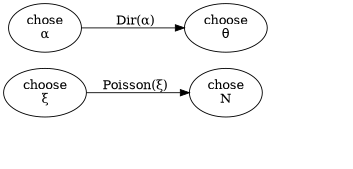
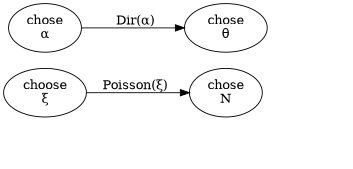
(226, 28) -> (226, 28)
